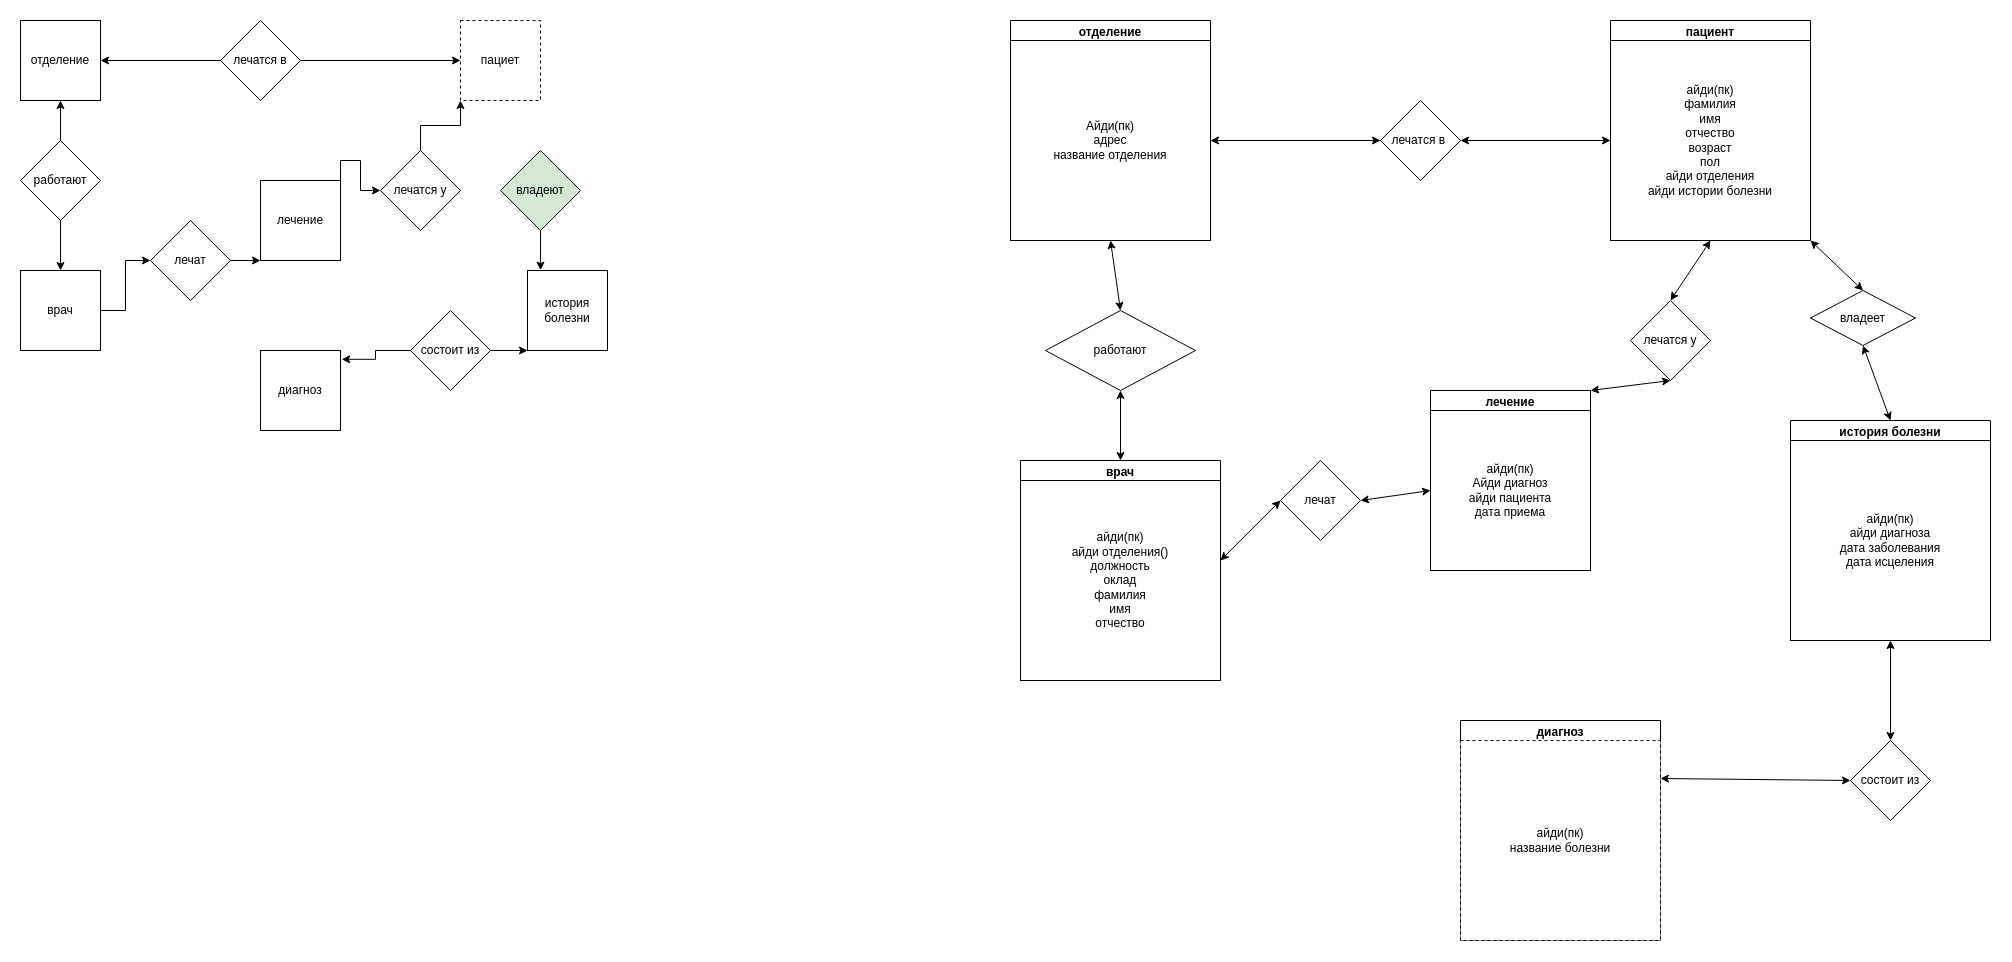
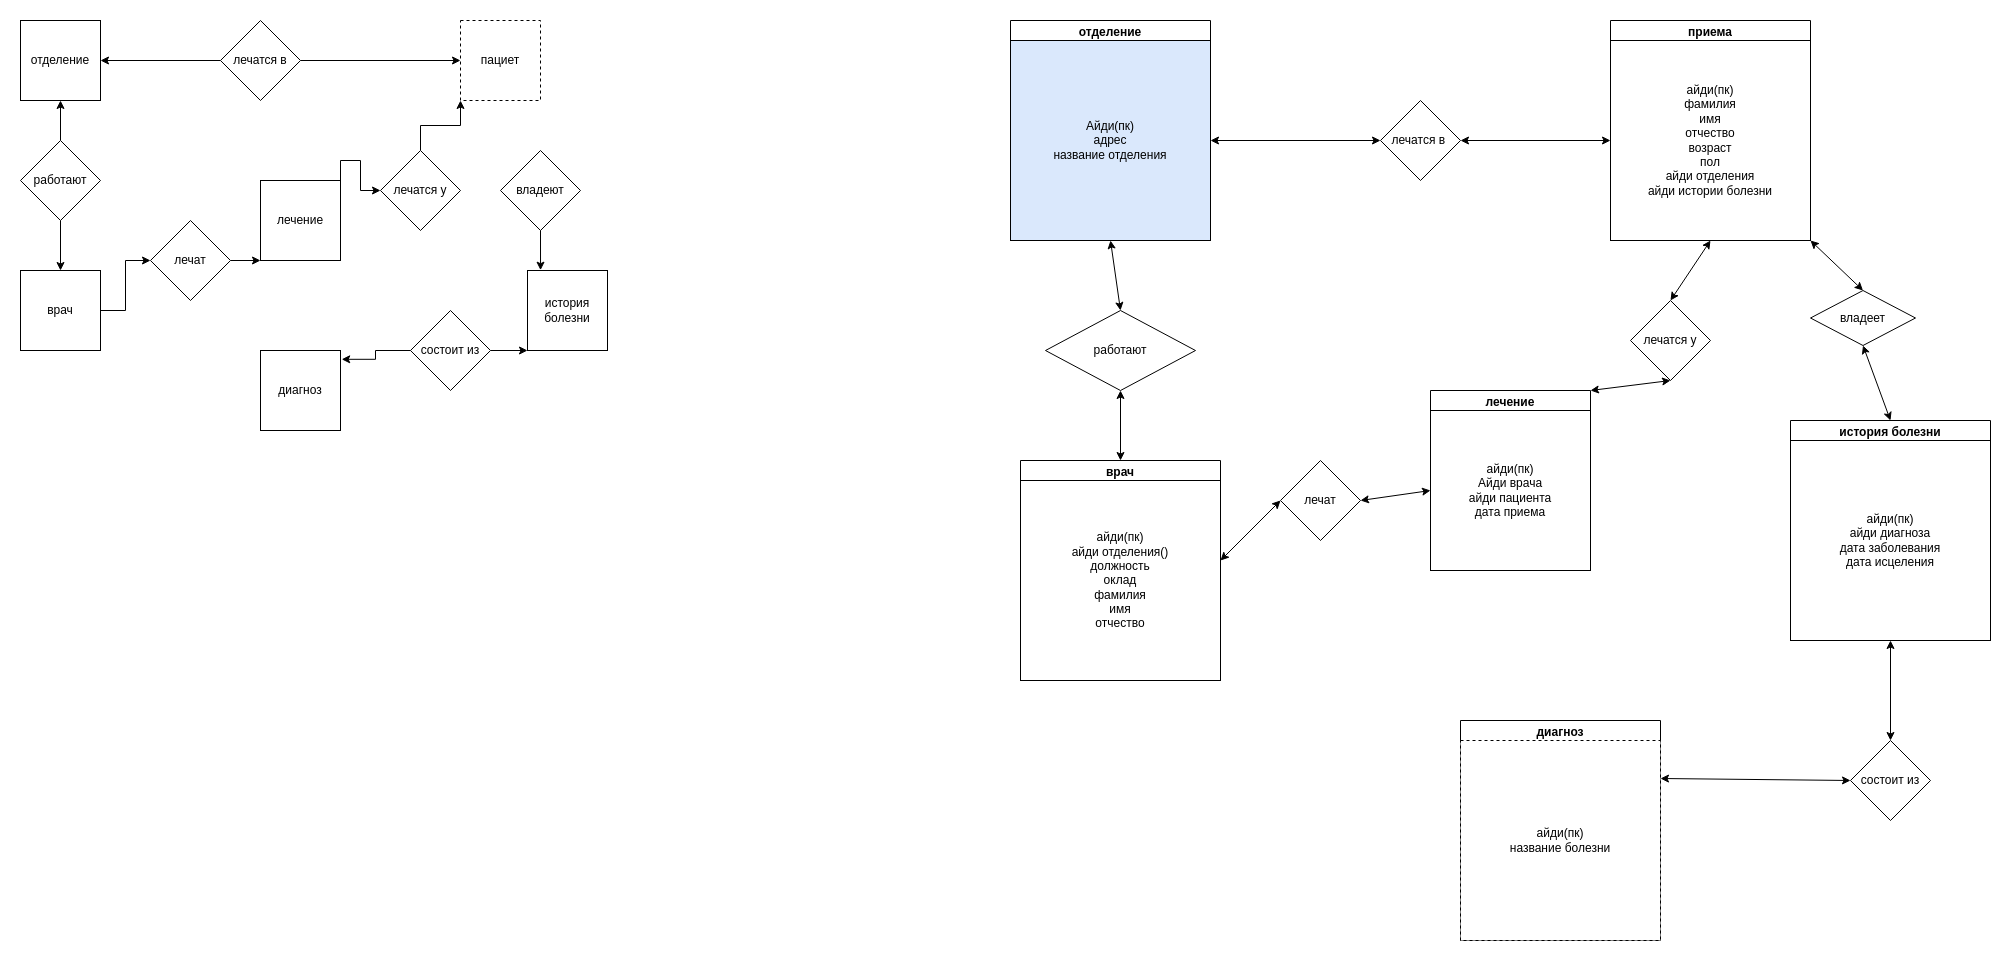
(1711, 33) -> (1711, 33)
(1111, 141) -> (1111, 141)
(541, 191) -> (541, 191)
(1511, 491) -> (1511, 491)
